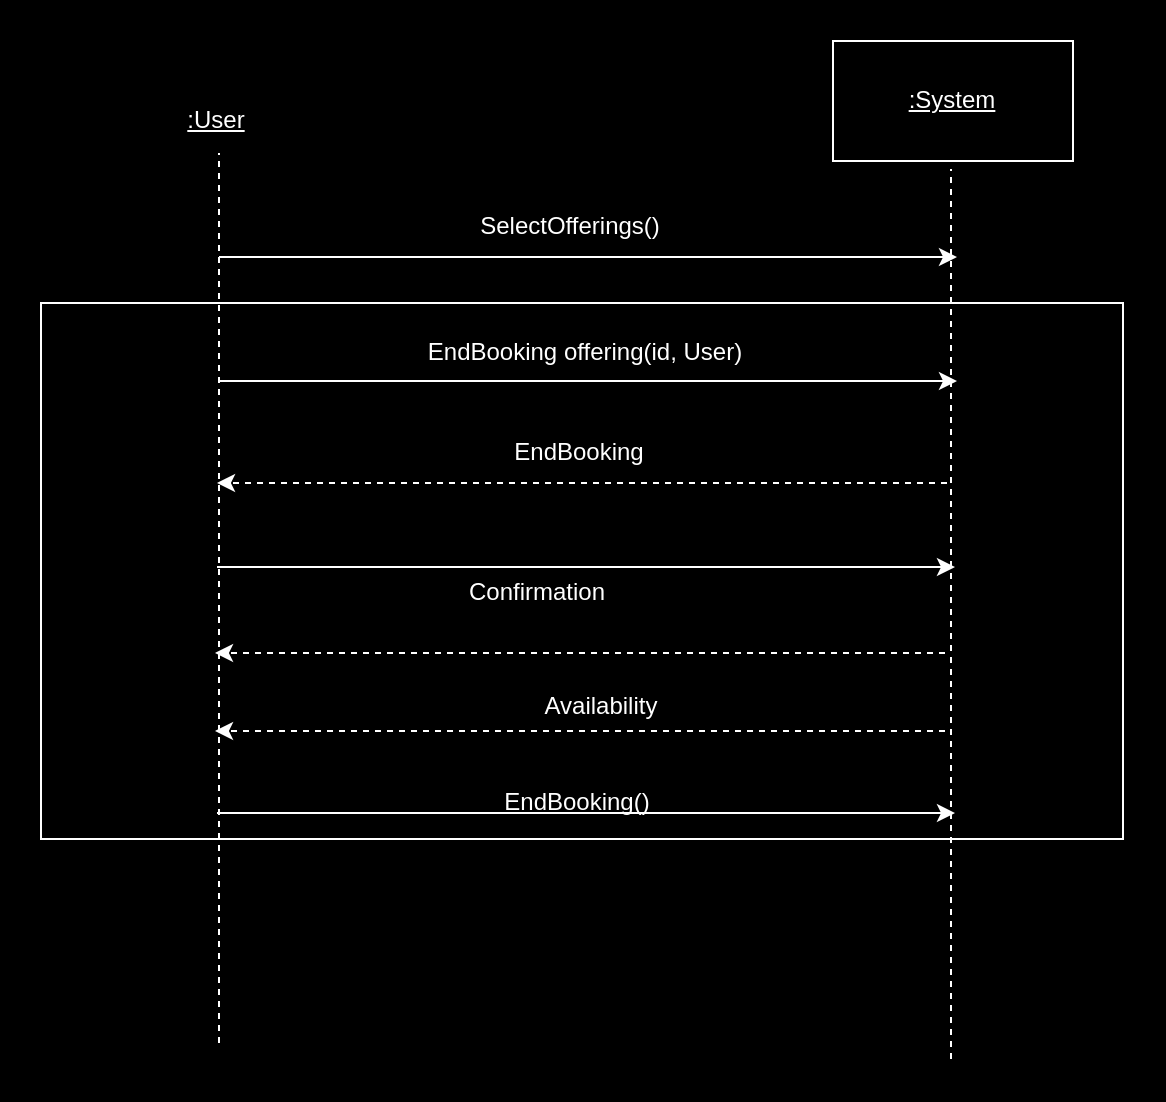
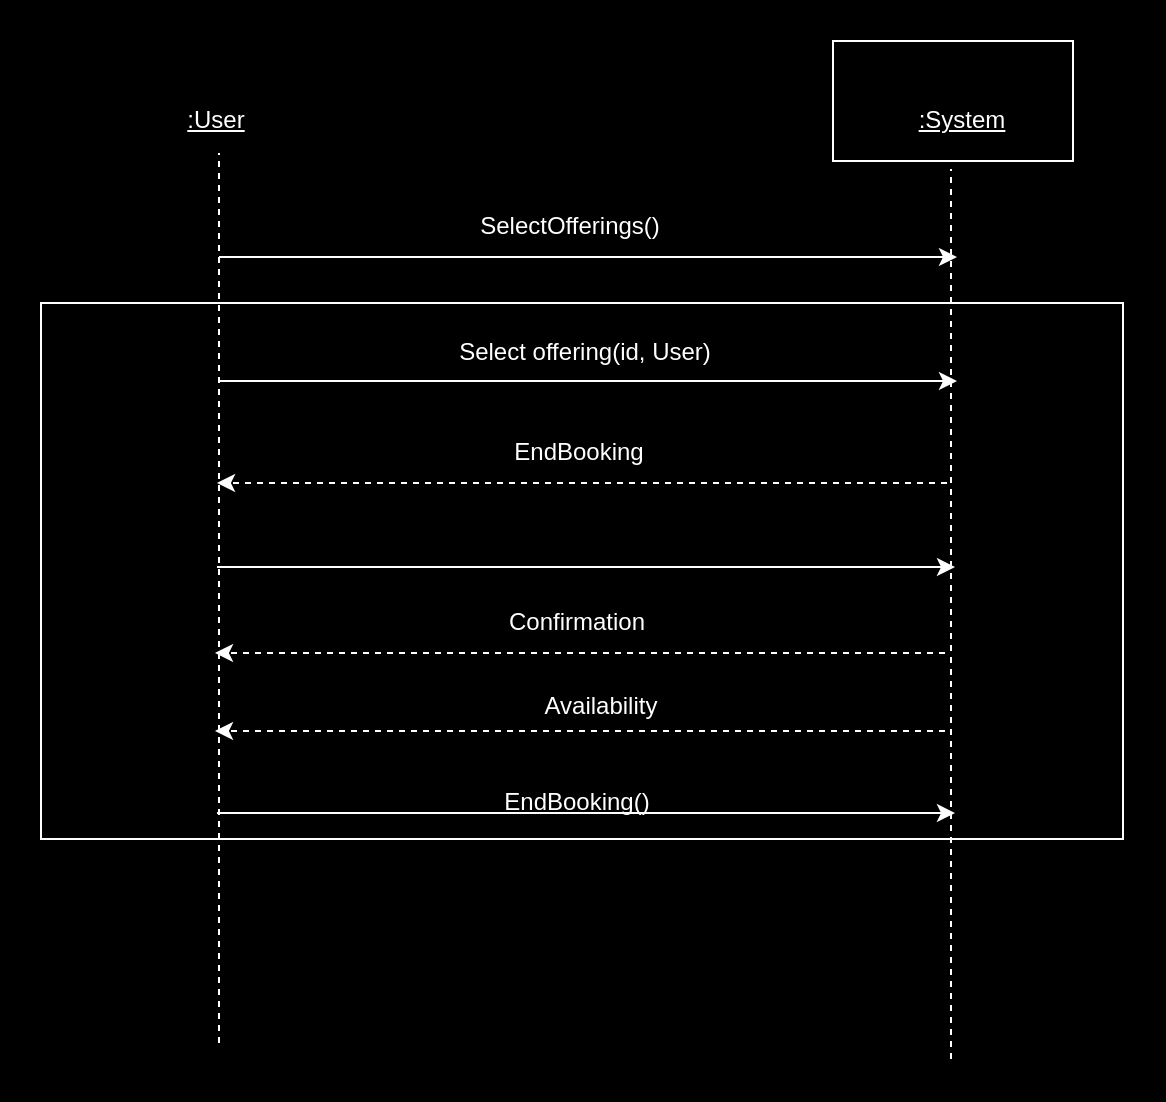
(953, 101) -> (963, 121)
(586, 353) -> (586, 353)
(538, 593) -> (578, 623)
